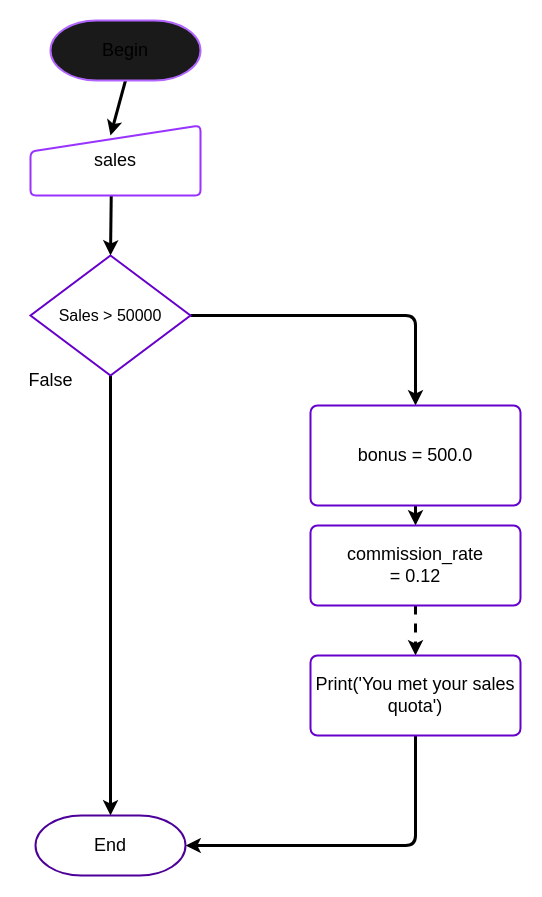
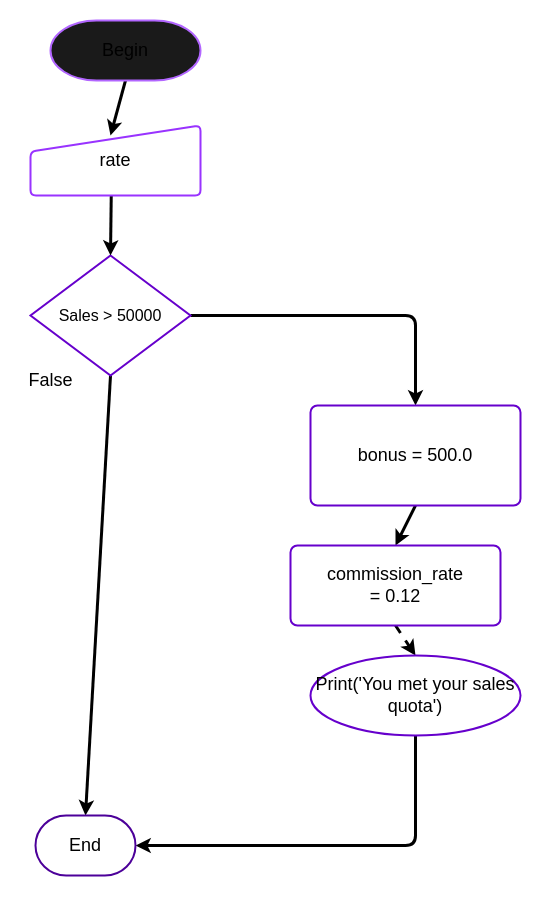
(116, 161) -> (116, 161)
(416, 566) -> (396, 586)
(416, 696) -> (416, 696)
(111, 846) -> (86, 846)
